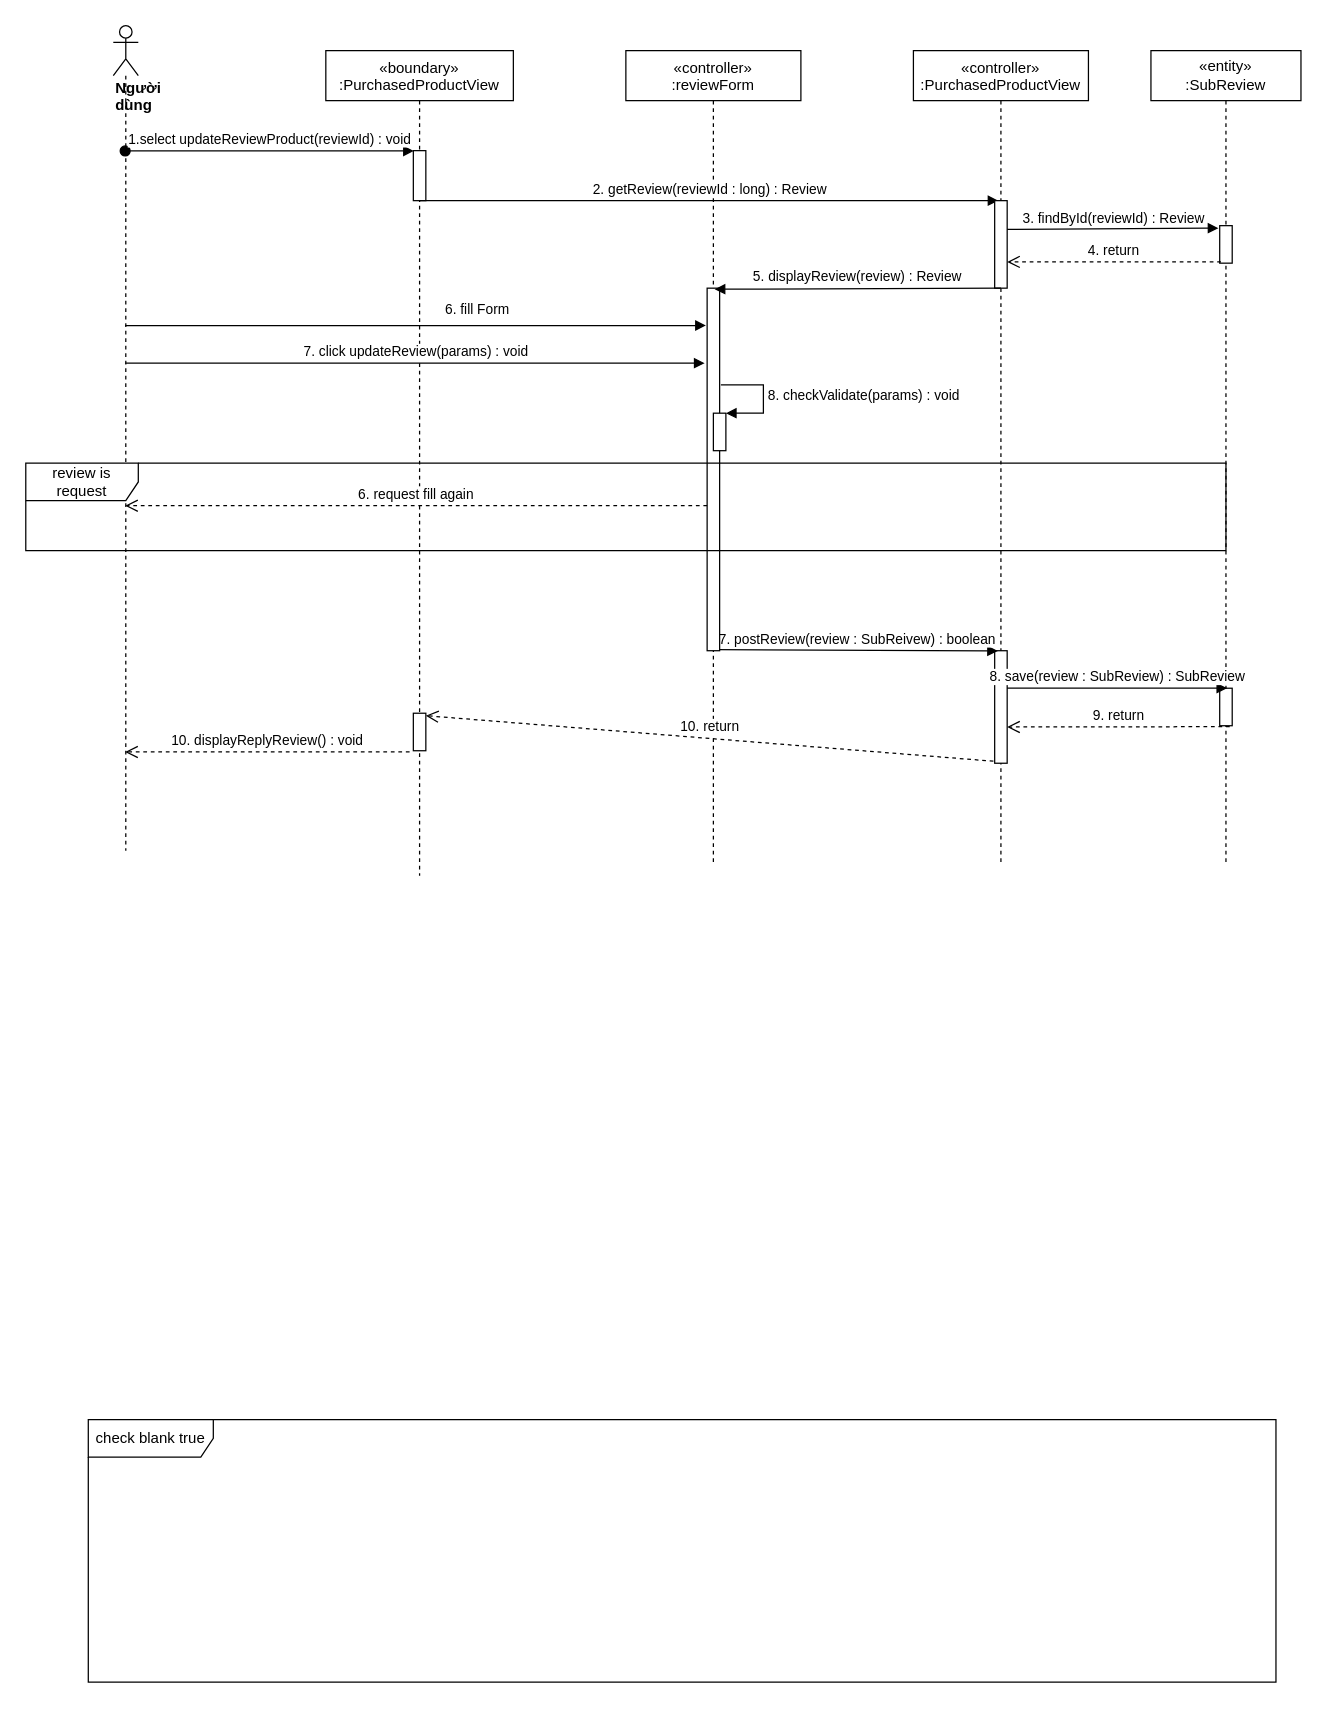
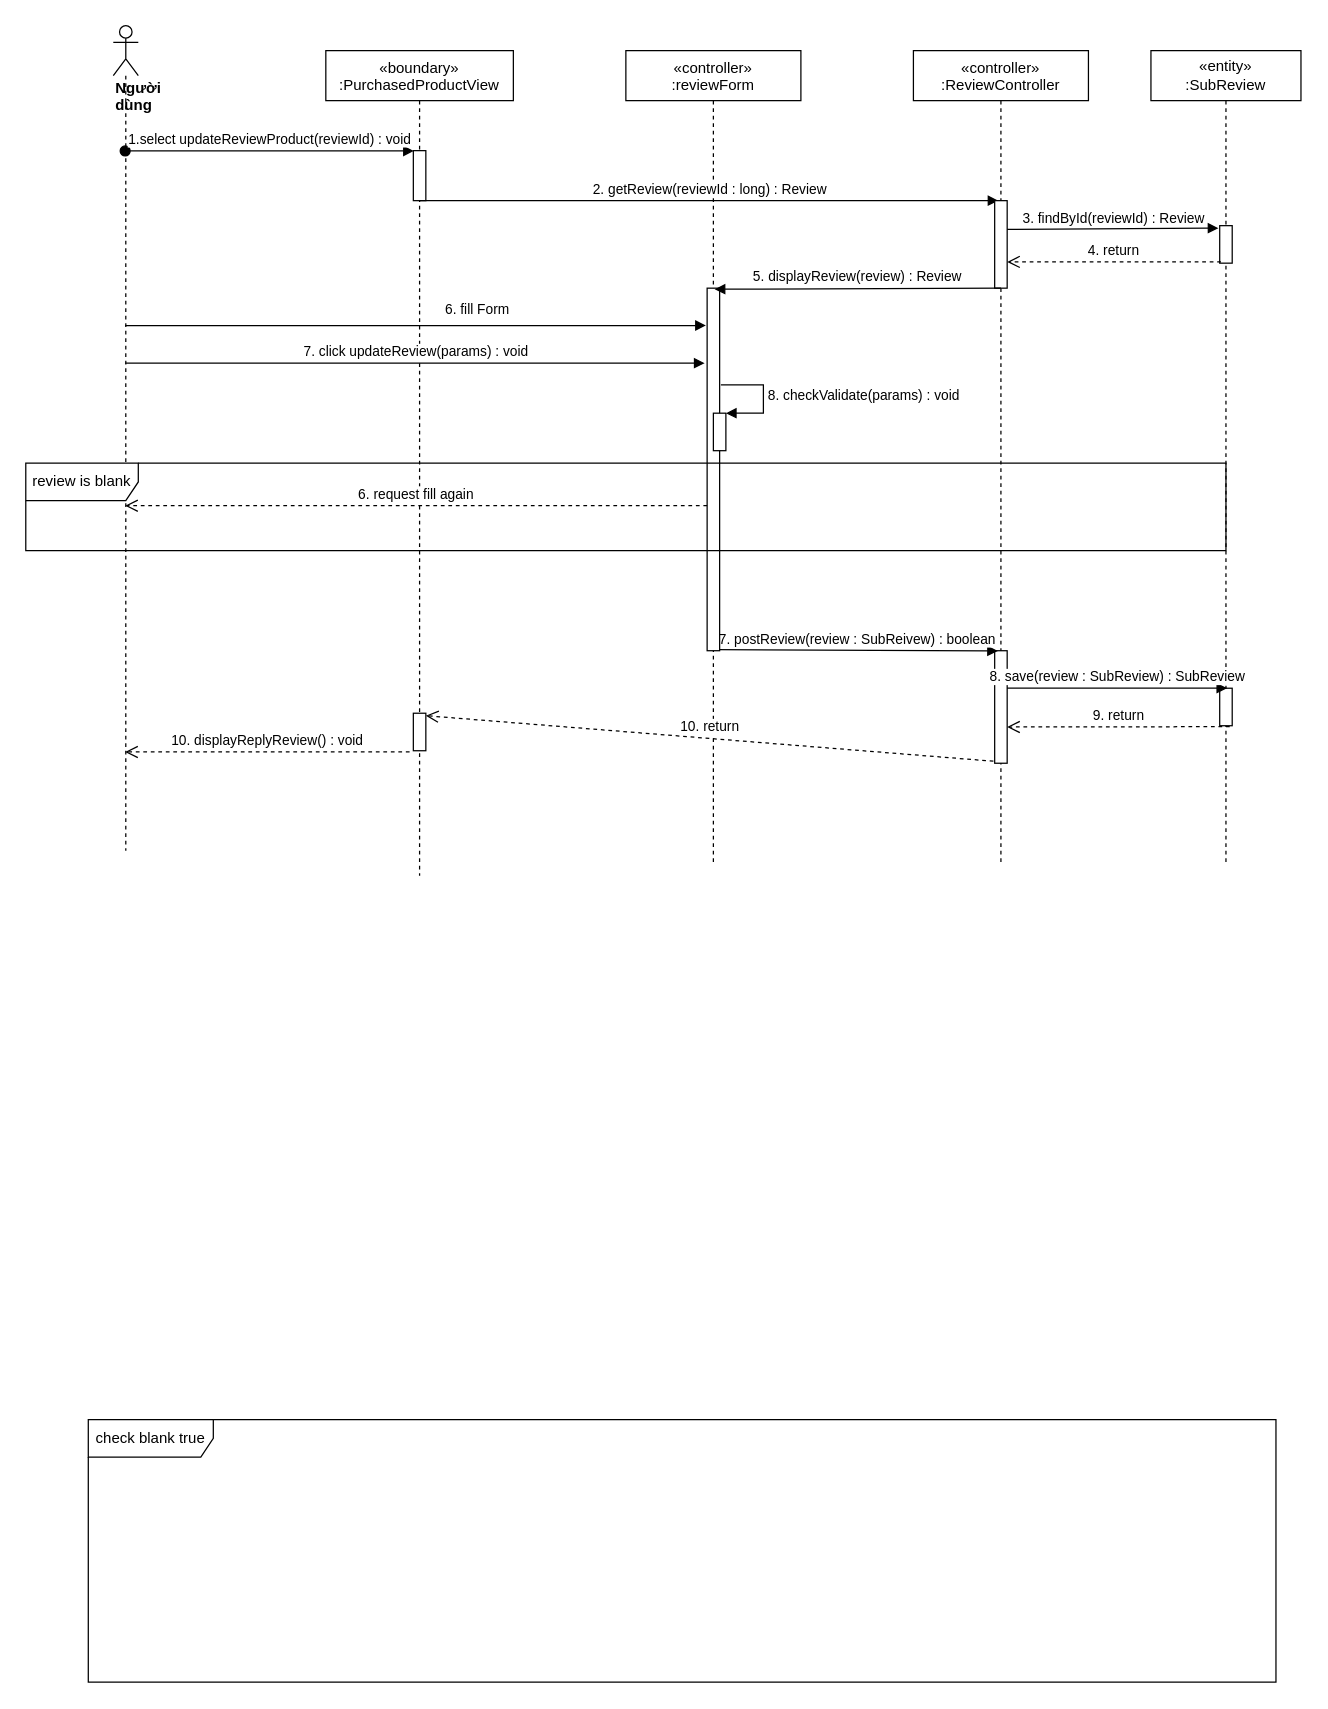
(1000, 68) -> (1000, 68)
(82, 482) -> (82, 482)
